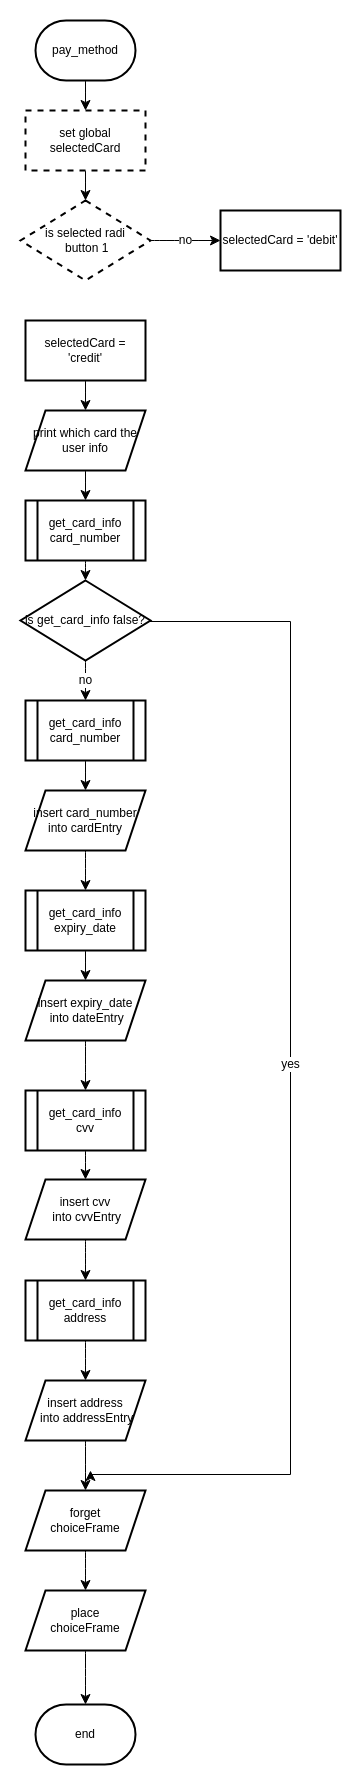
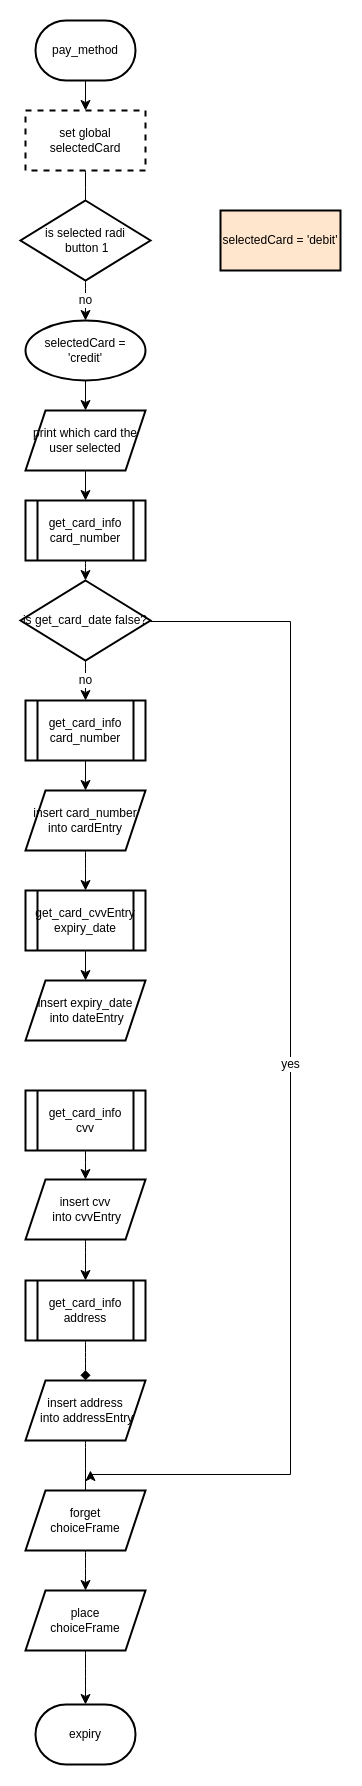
(86, 191) -> (86, 194)
(86, 241) -> (86, 241)
(182, 241) -> (86, 296)
(281, 241) -> (281, 241)
(86, 351) -> (86, 351)
(86, 441) -> (86, 441)
(86, 621) -> (86, 621)
(86, 921) -> (86, 921)
(86, 1062) -> none
(86, 1371) -> (86, 1370)
(86, 1481) -> (86, 1484)
(86, 1735) -> (86, 1735)
